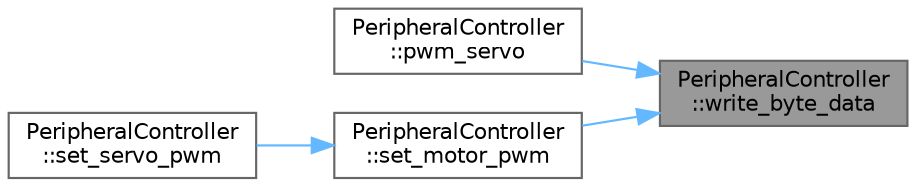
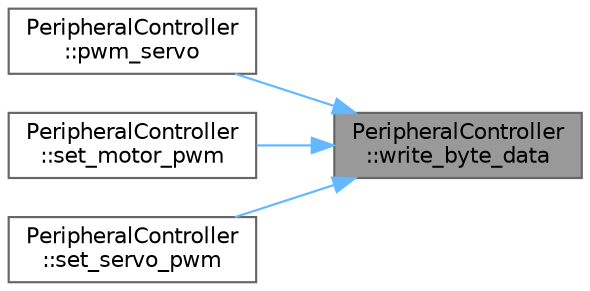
(284, 145) -> (285, 201)
